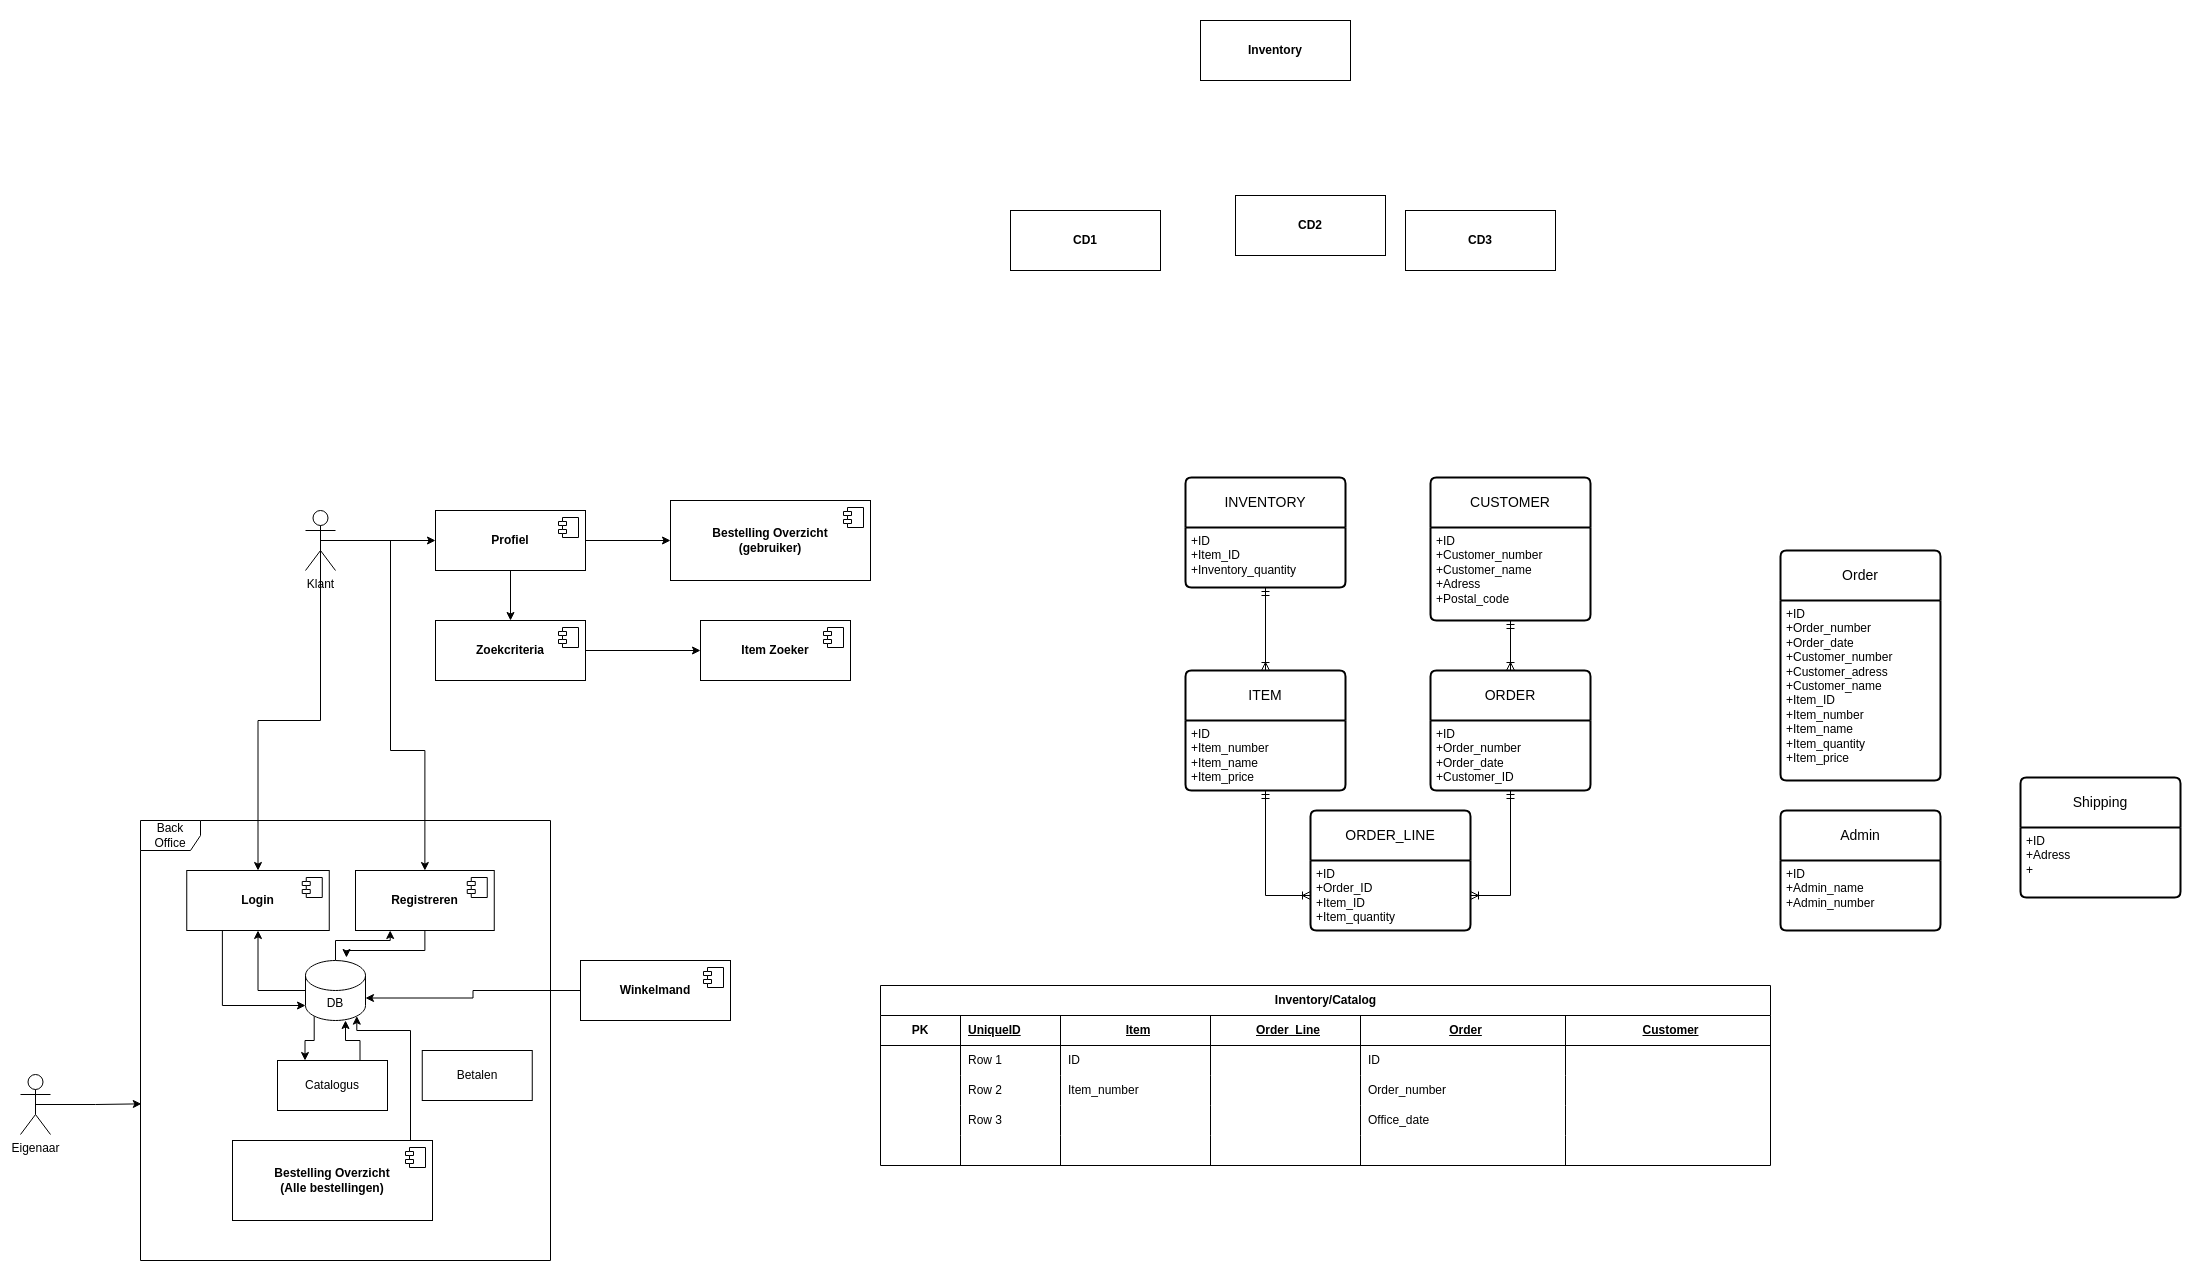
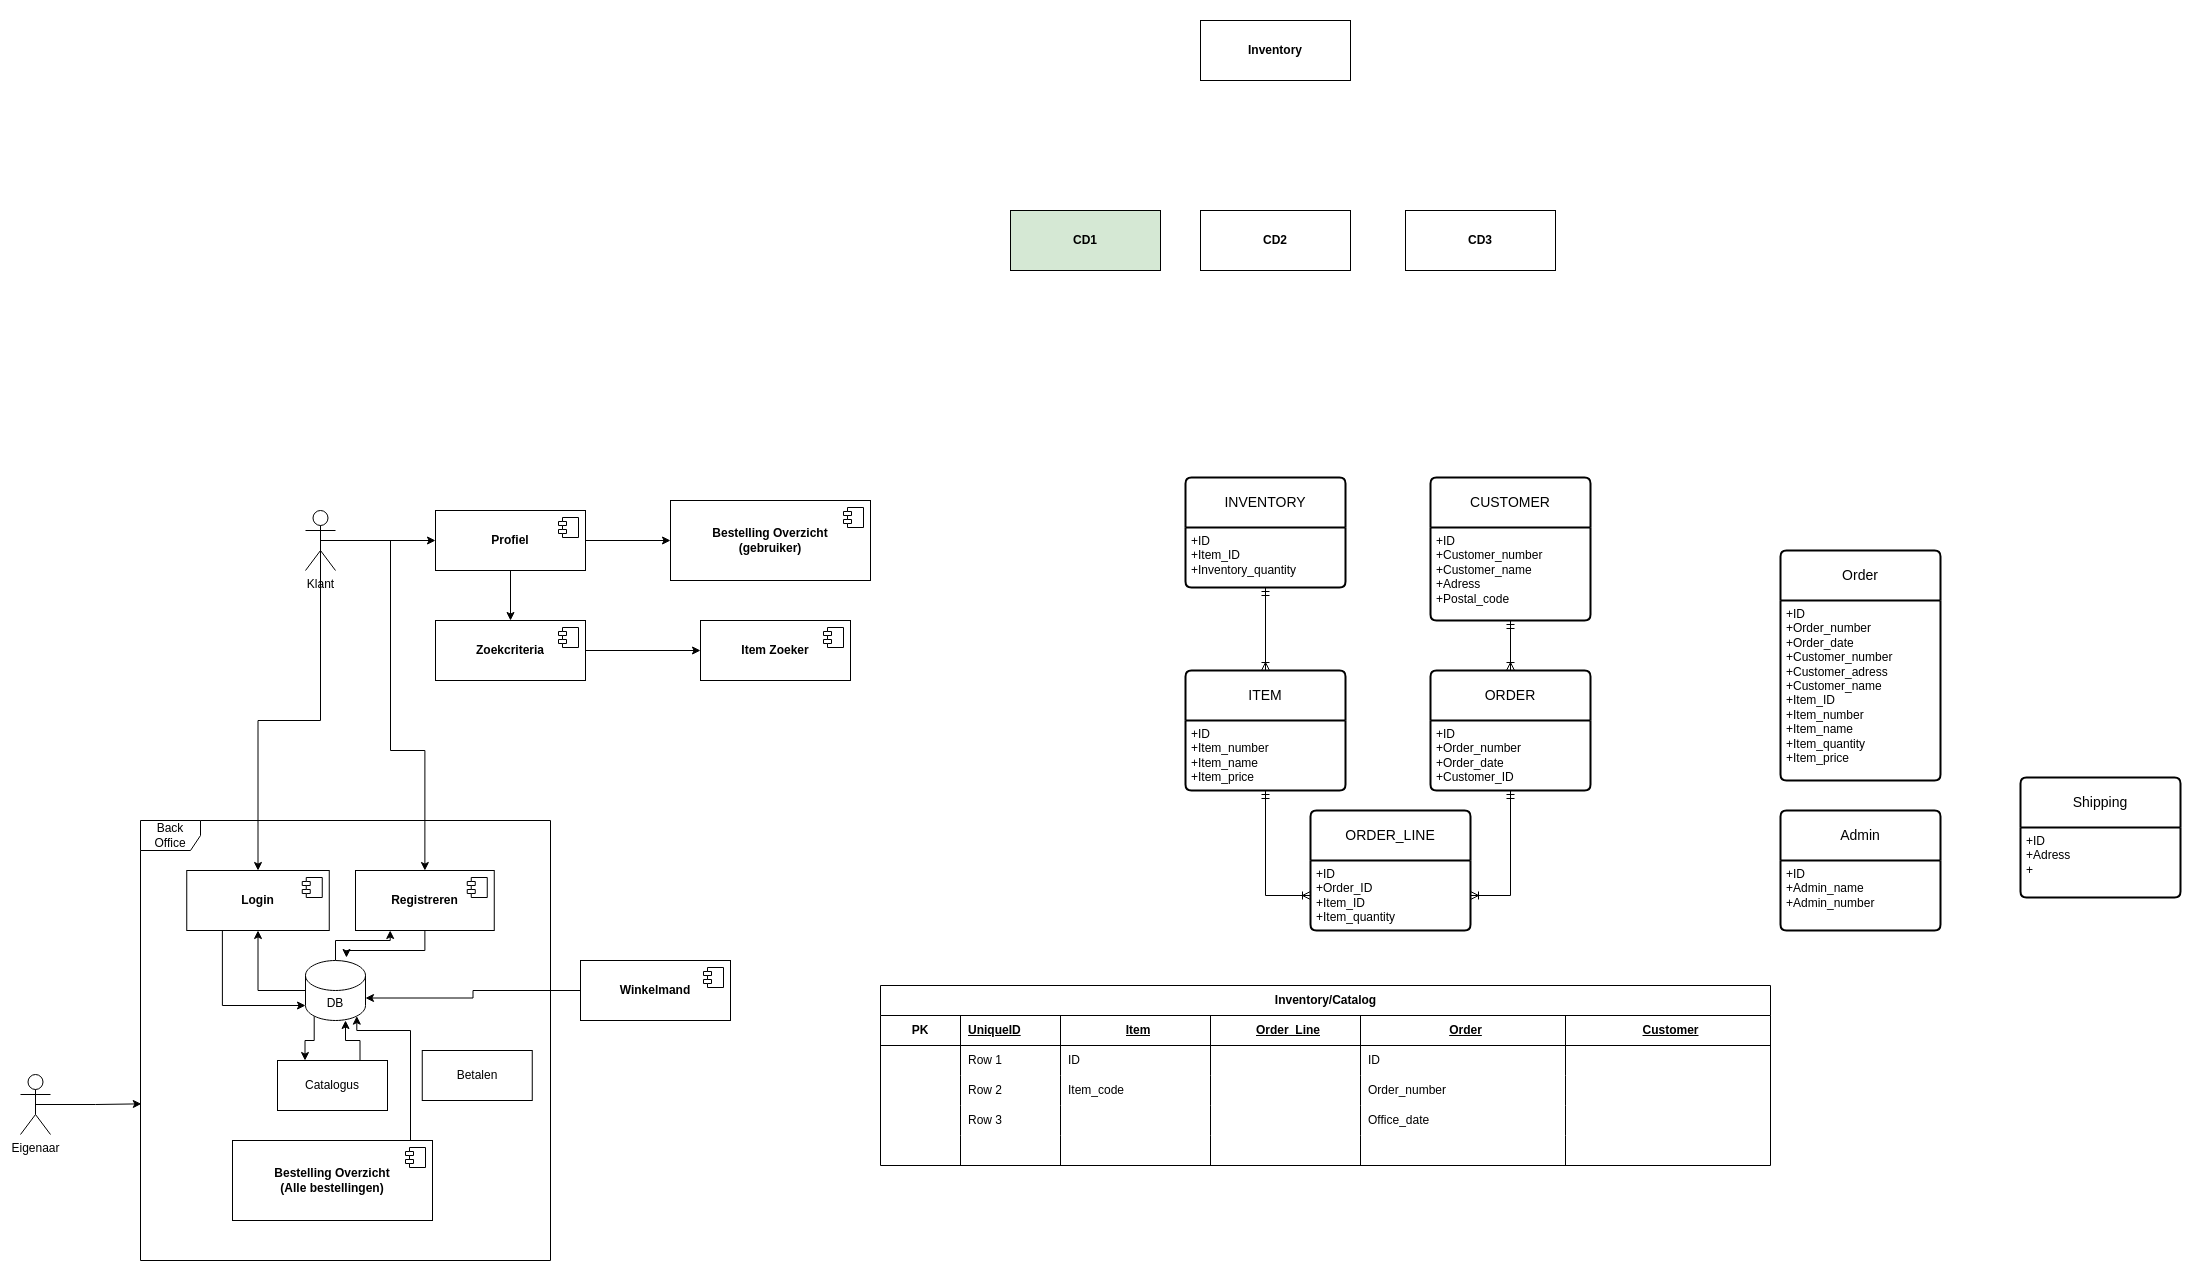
(1311, 226) -> (1276, 241)
(1086, 241) -> (1086, 241)
(1105, 1091) -> (1099, 1091)
